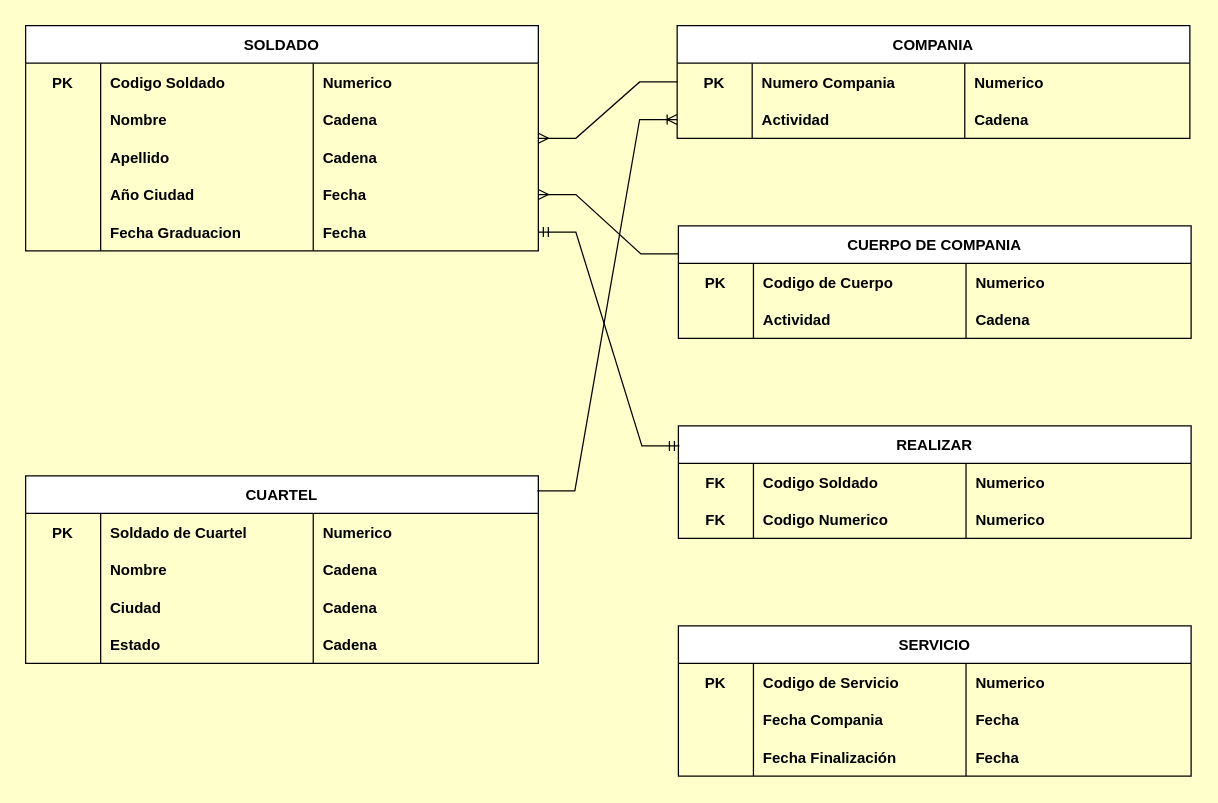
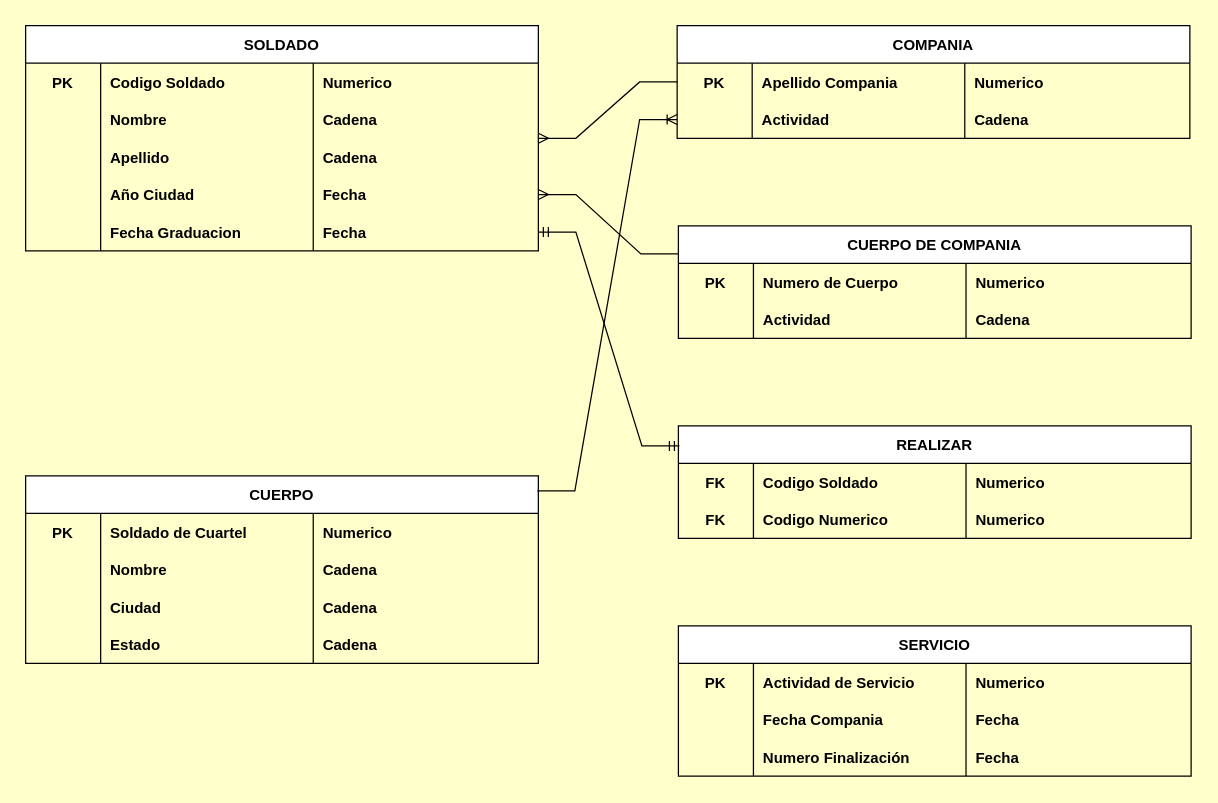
(820, 83) -> (823, 83)
(824, 283) -> (826, 283)
(281, 495) -> (281, 495)
(828, 683) -> (839, 683)
(828, 758) -> (833, 758)
